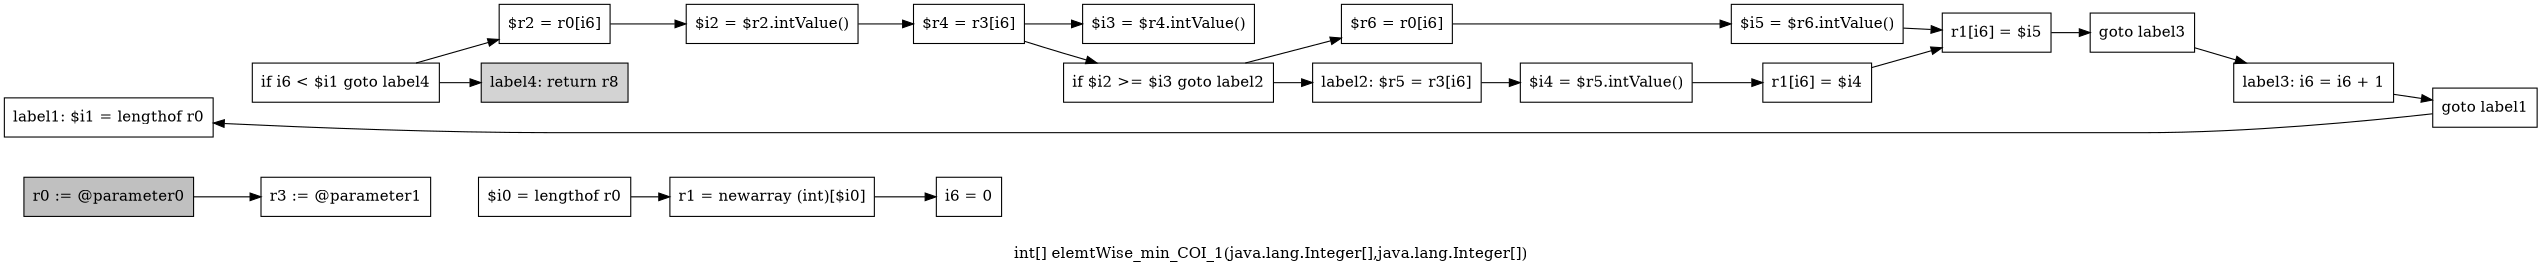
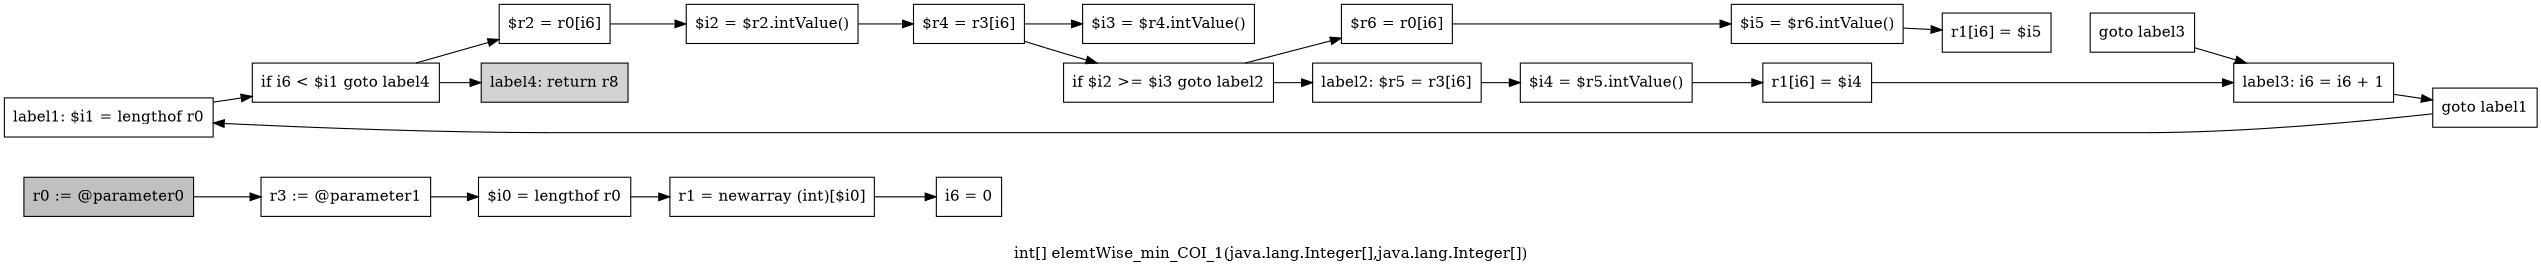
(2065, 33) -> none
(1902, 59) -> (2047, 83)
none -> (227, 100)
none -> (449, 197)
